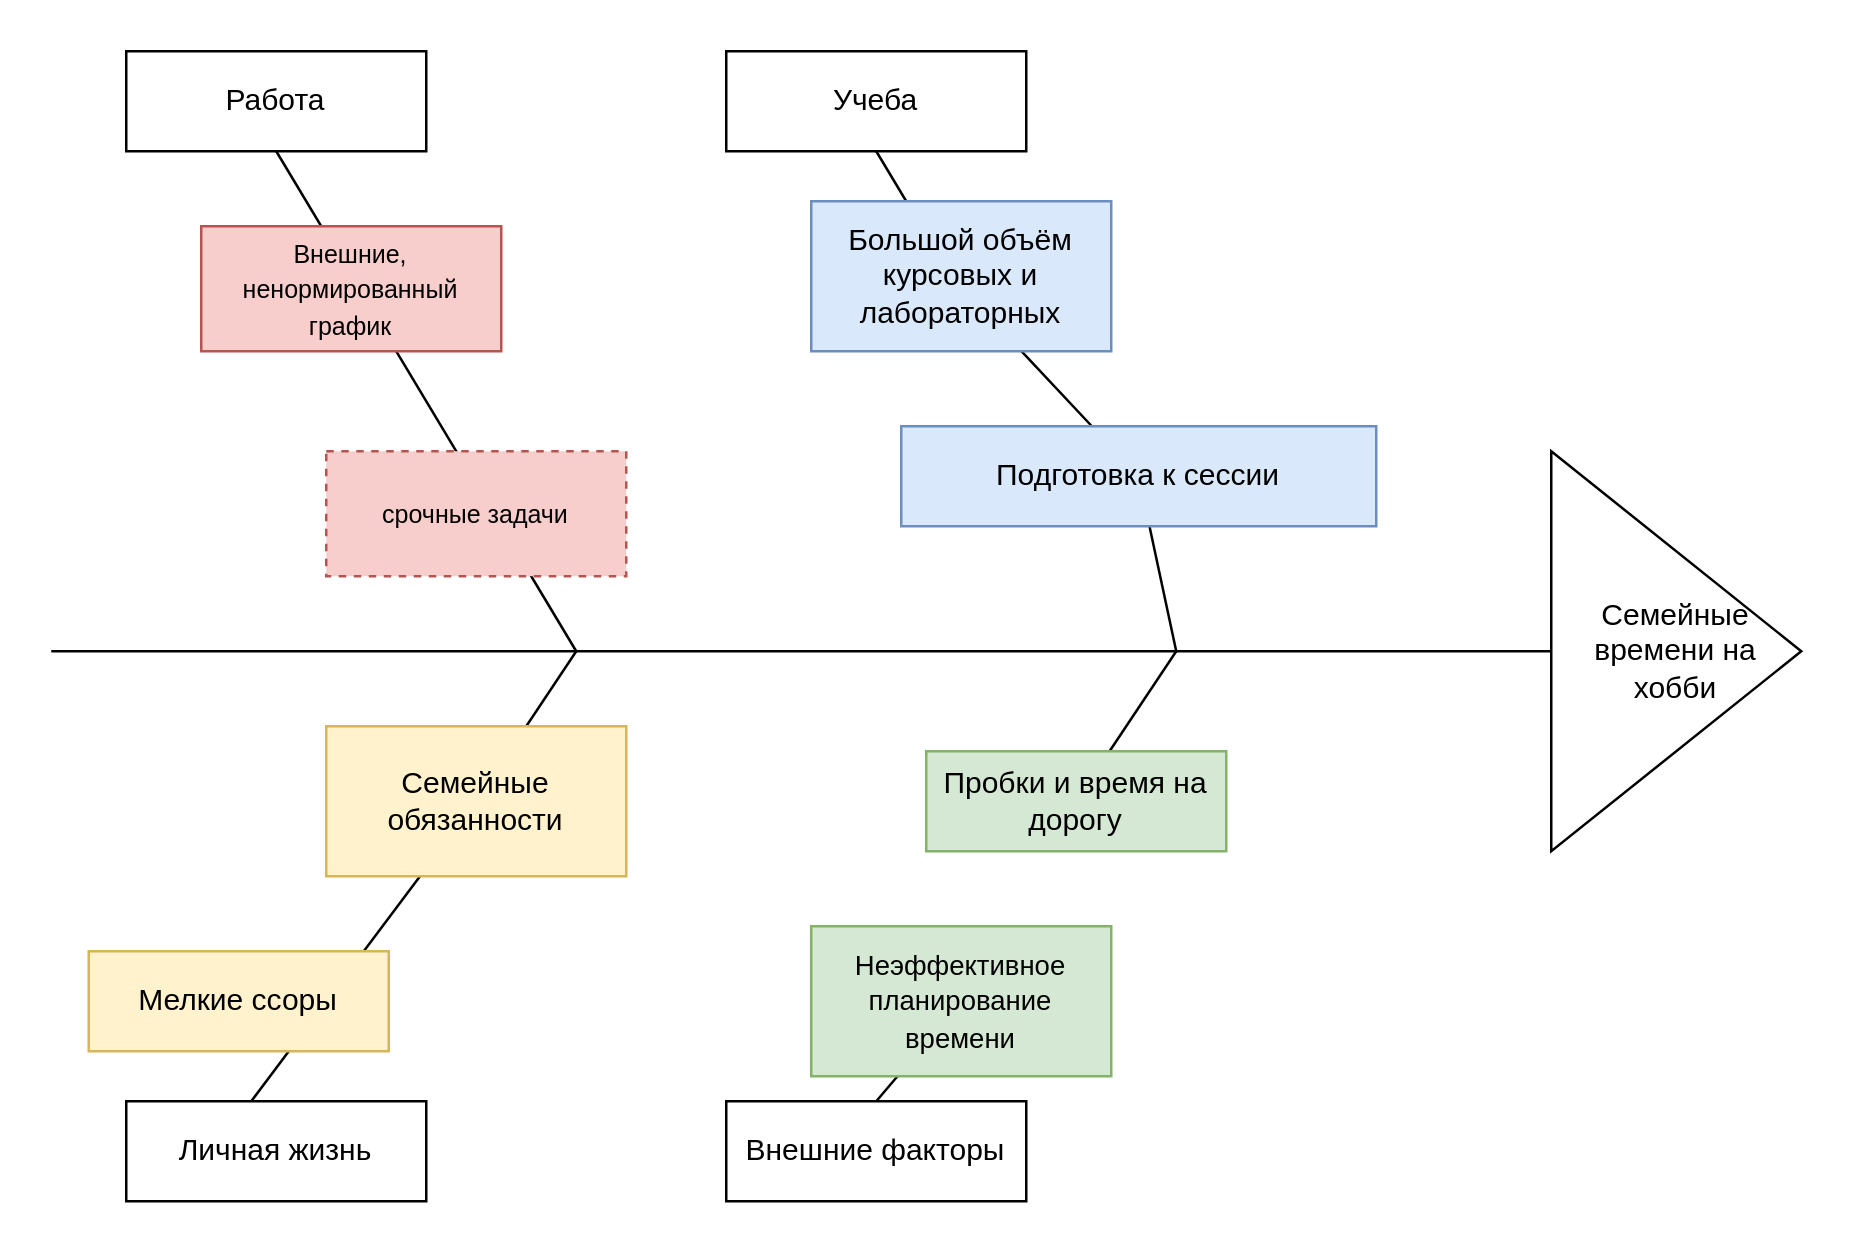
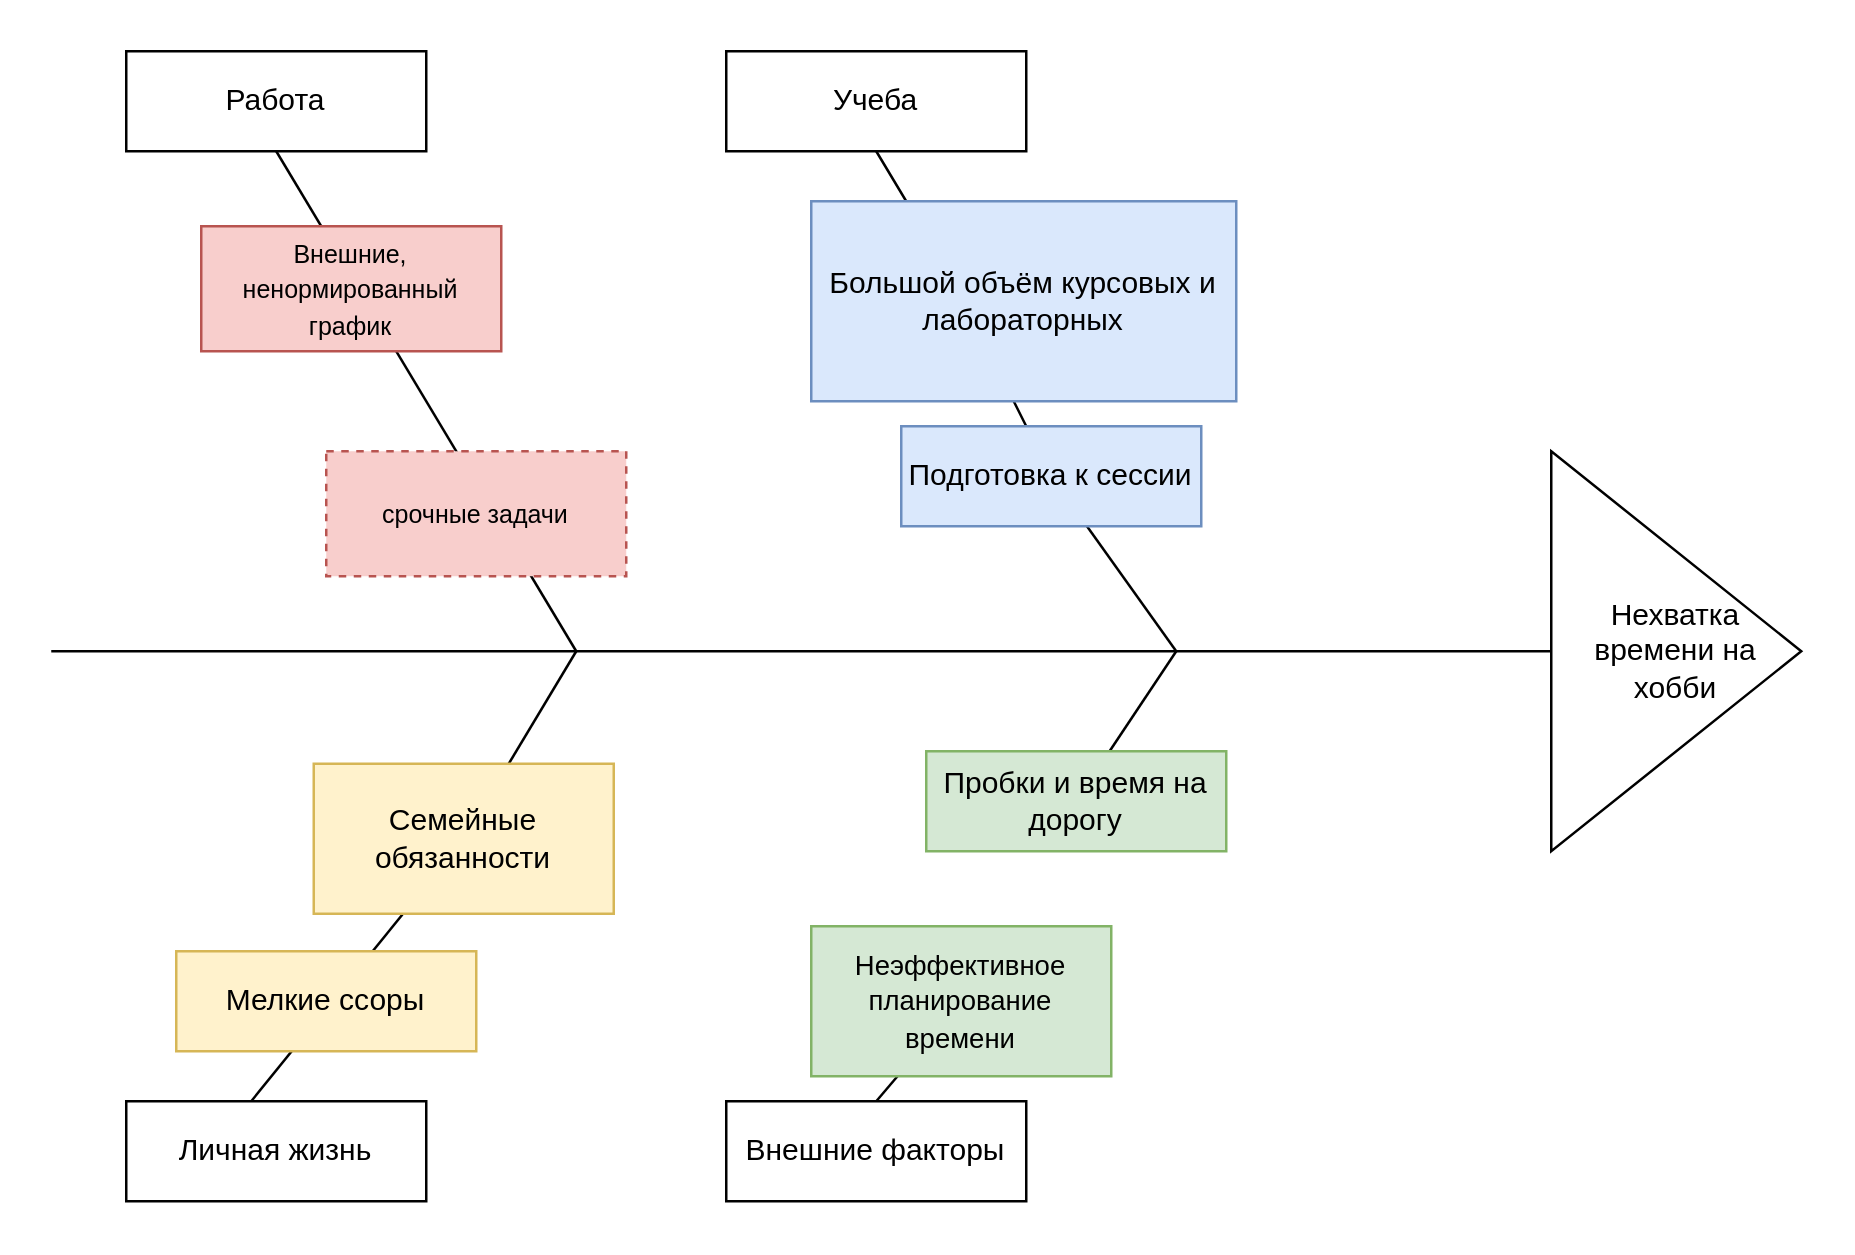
(961, 276) -> (1024, 301)
(1139, 476) -> (1051, 476)
(1676, 651) -> (1676, 651)
(476, 801) -> (464, 839)
(239, 1001) -> (326, 1001)
